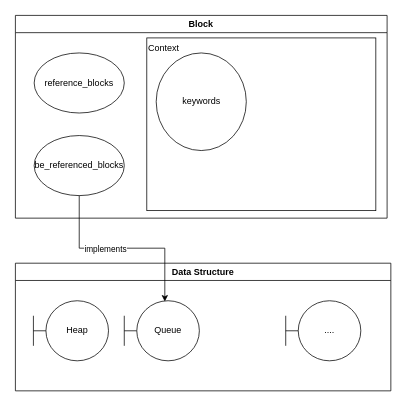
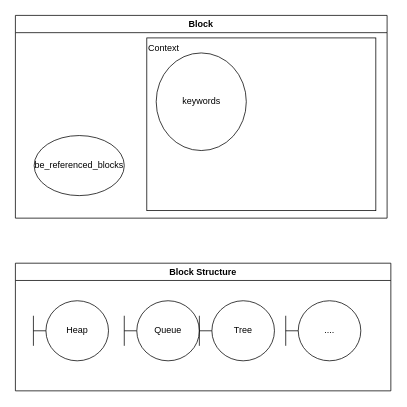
(79, 83) -> none
(119, 248) -> none
(203, 272) -> (203, 272)
none -> (237, 330)
